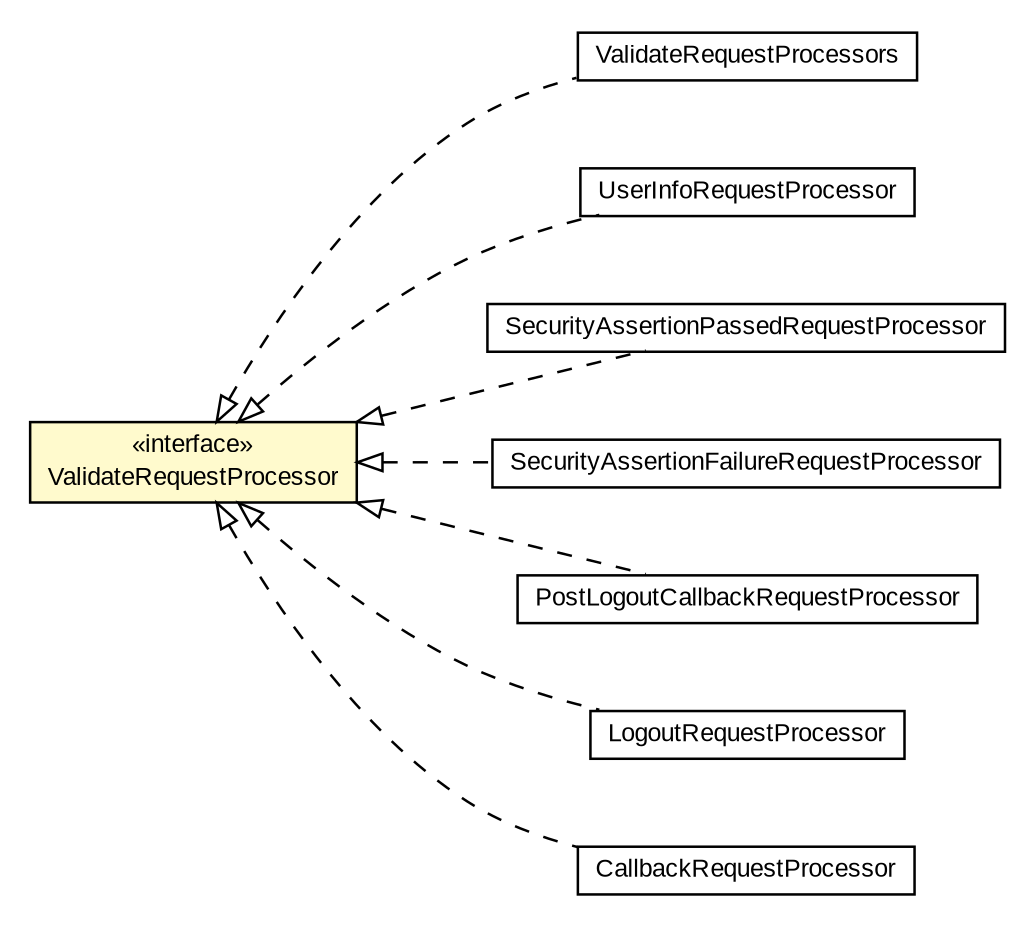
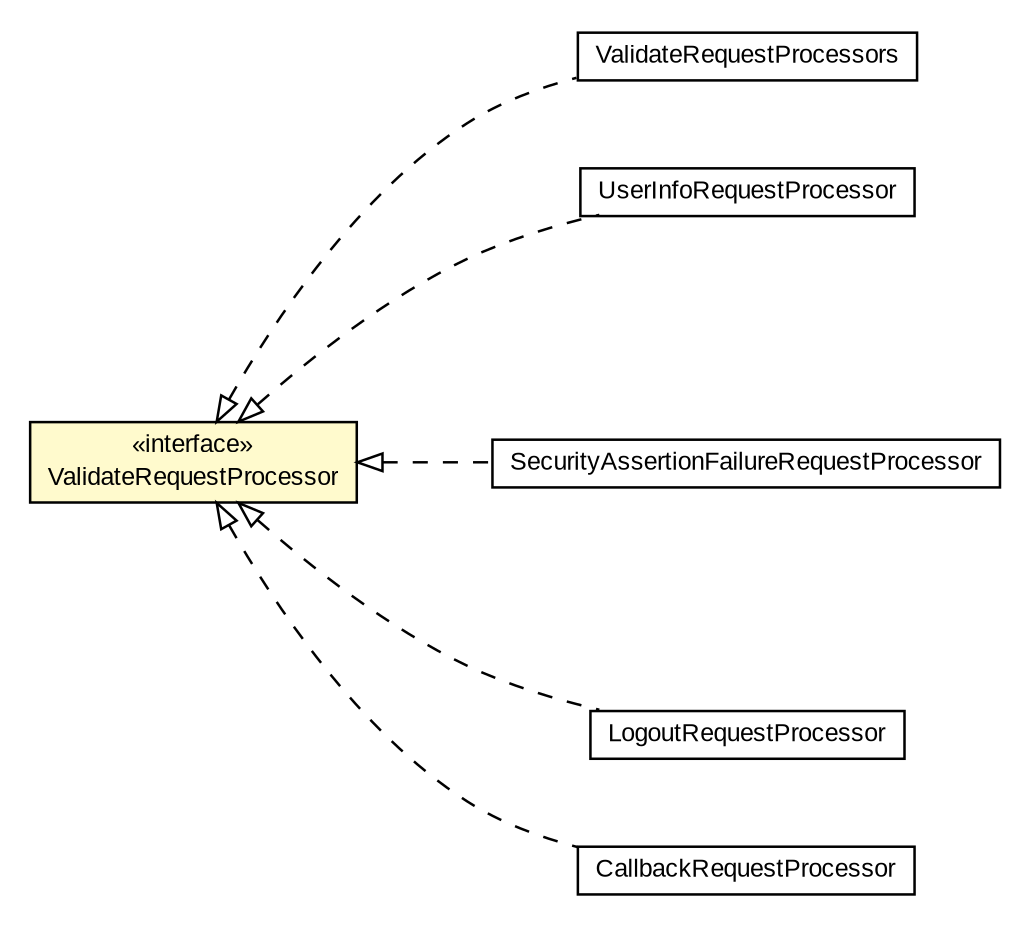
(746, 327) -> none
(746, 598) -> none
